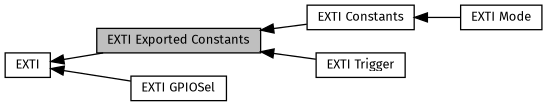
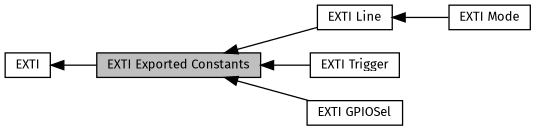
(361, 17) -> (355, 17)
(97, 76) -> (273, 91)
